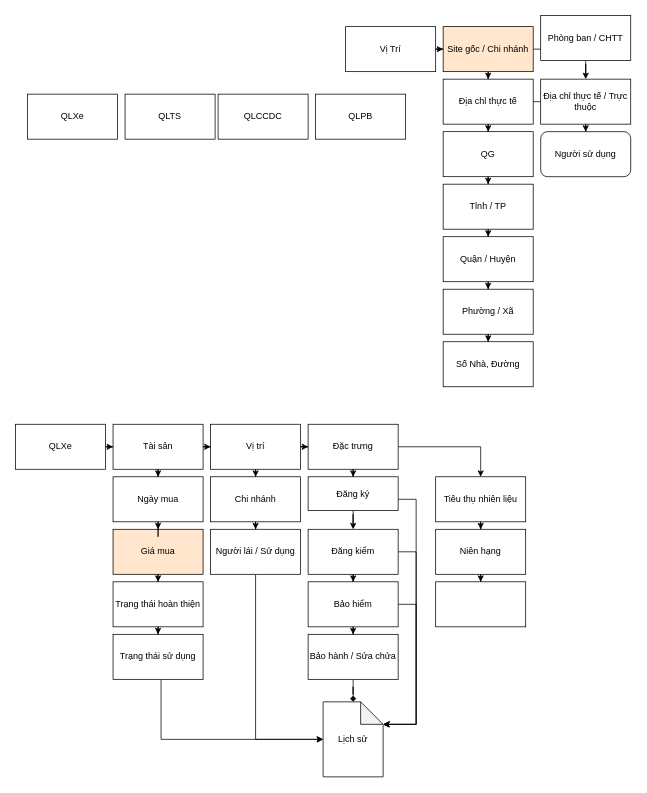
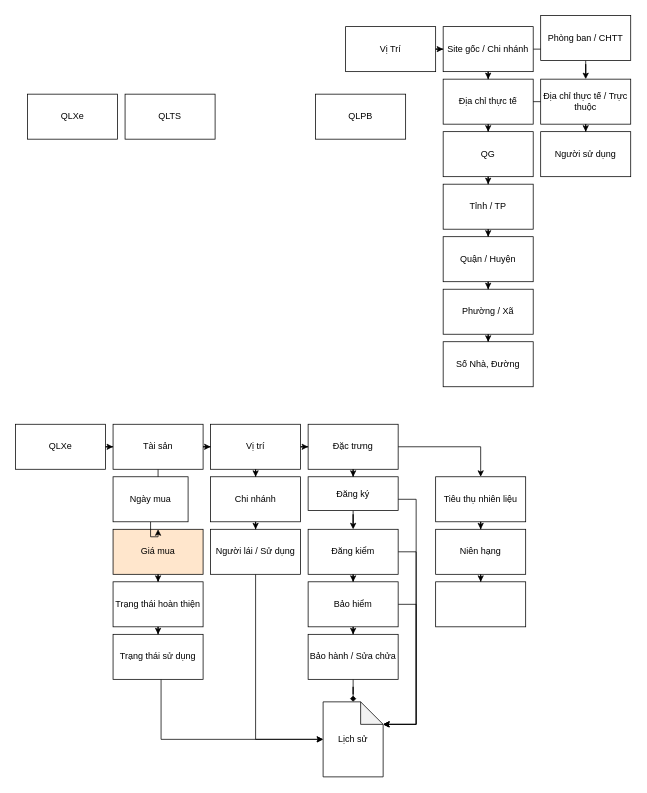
(488, 49) -> (488, 49)
(263, 117) -> none
(585, 154) -> (585, 154)
(158, 499) -> (150, 499)
